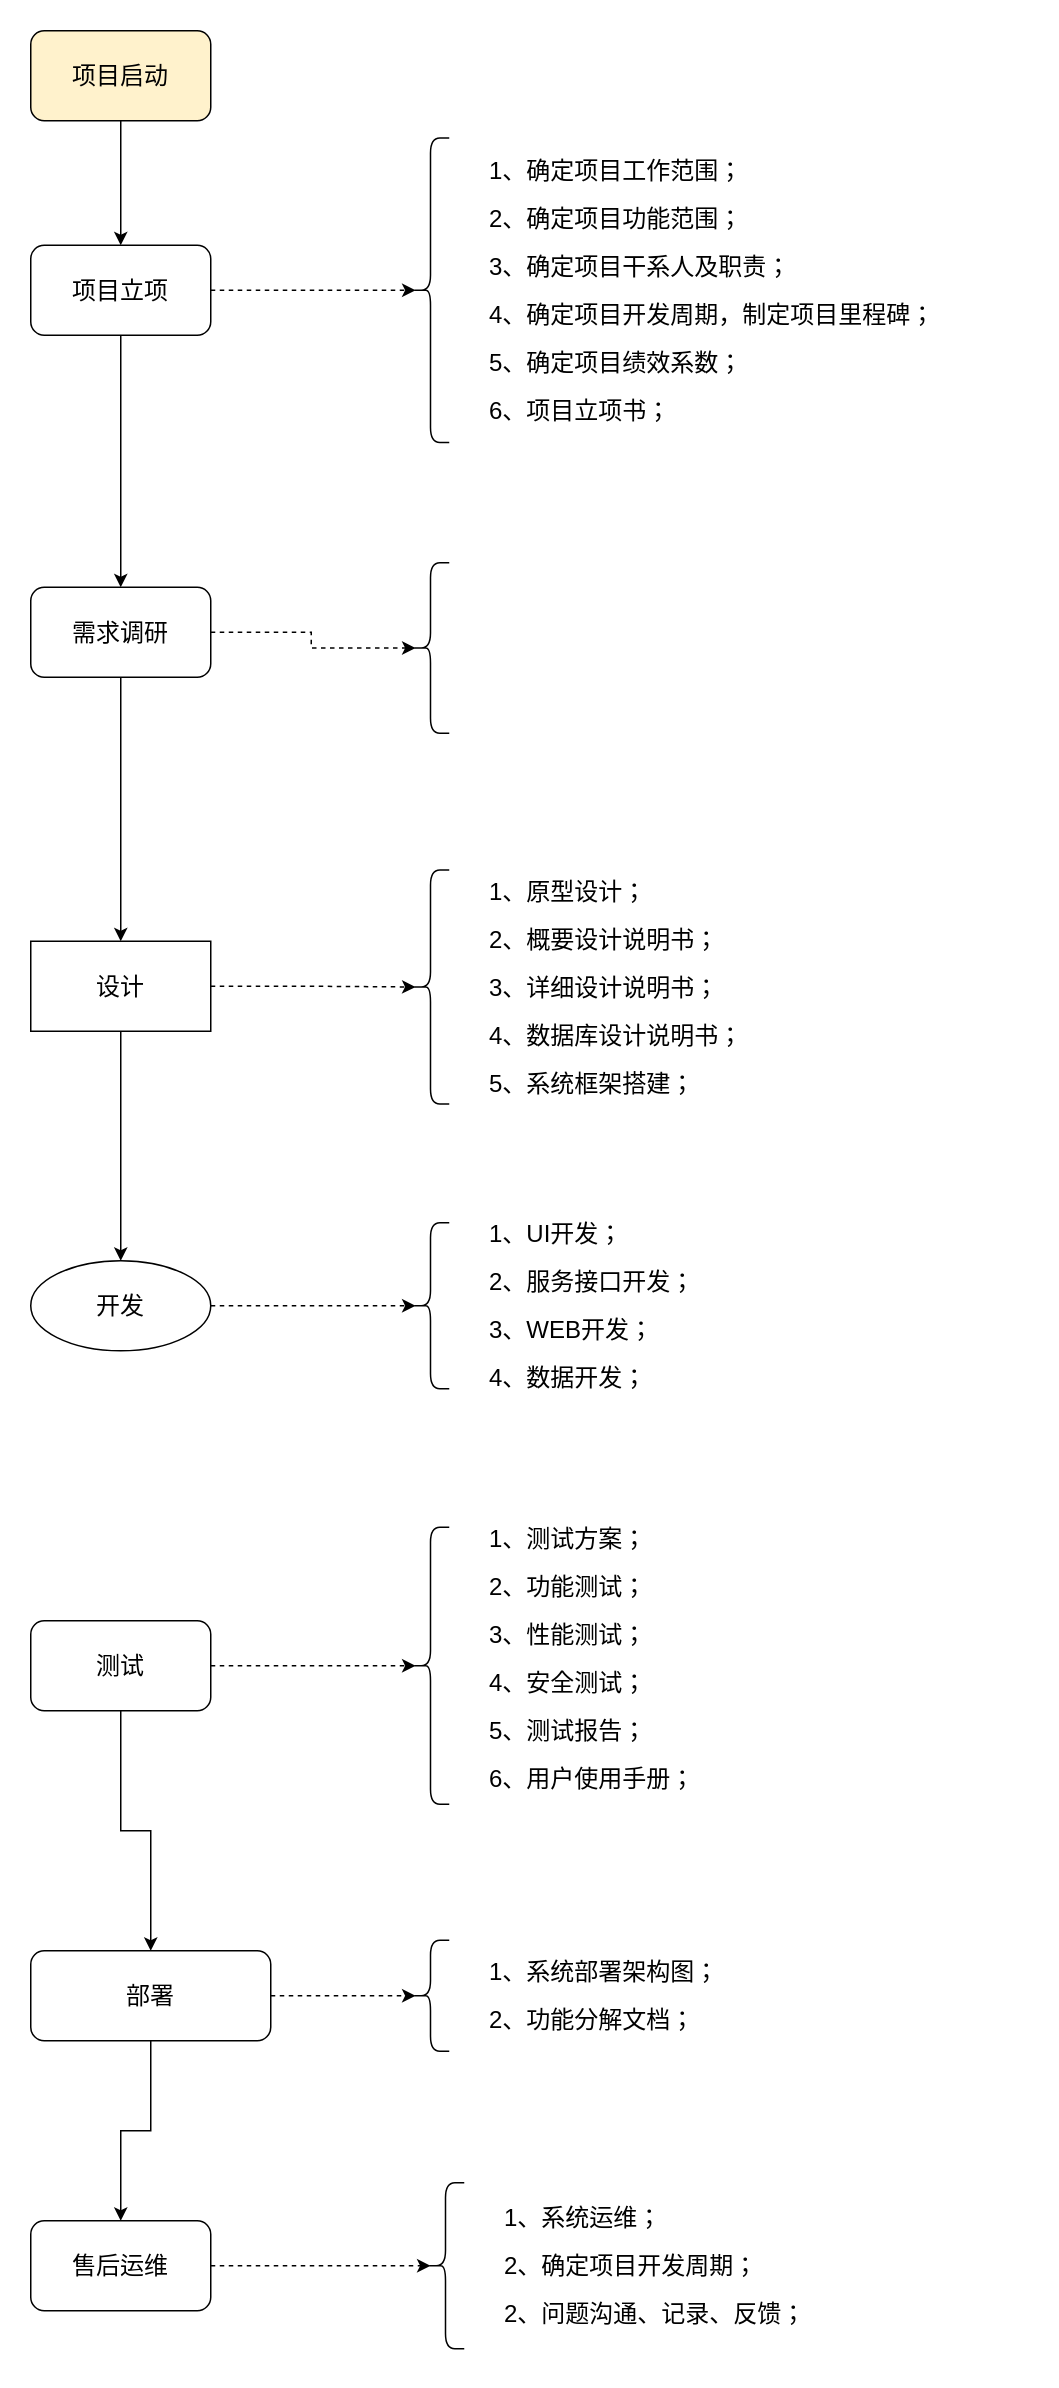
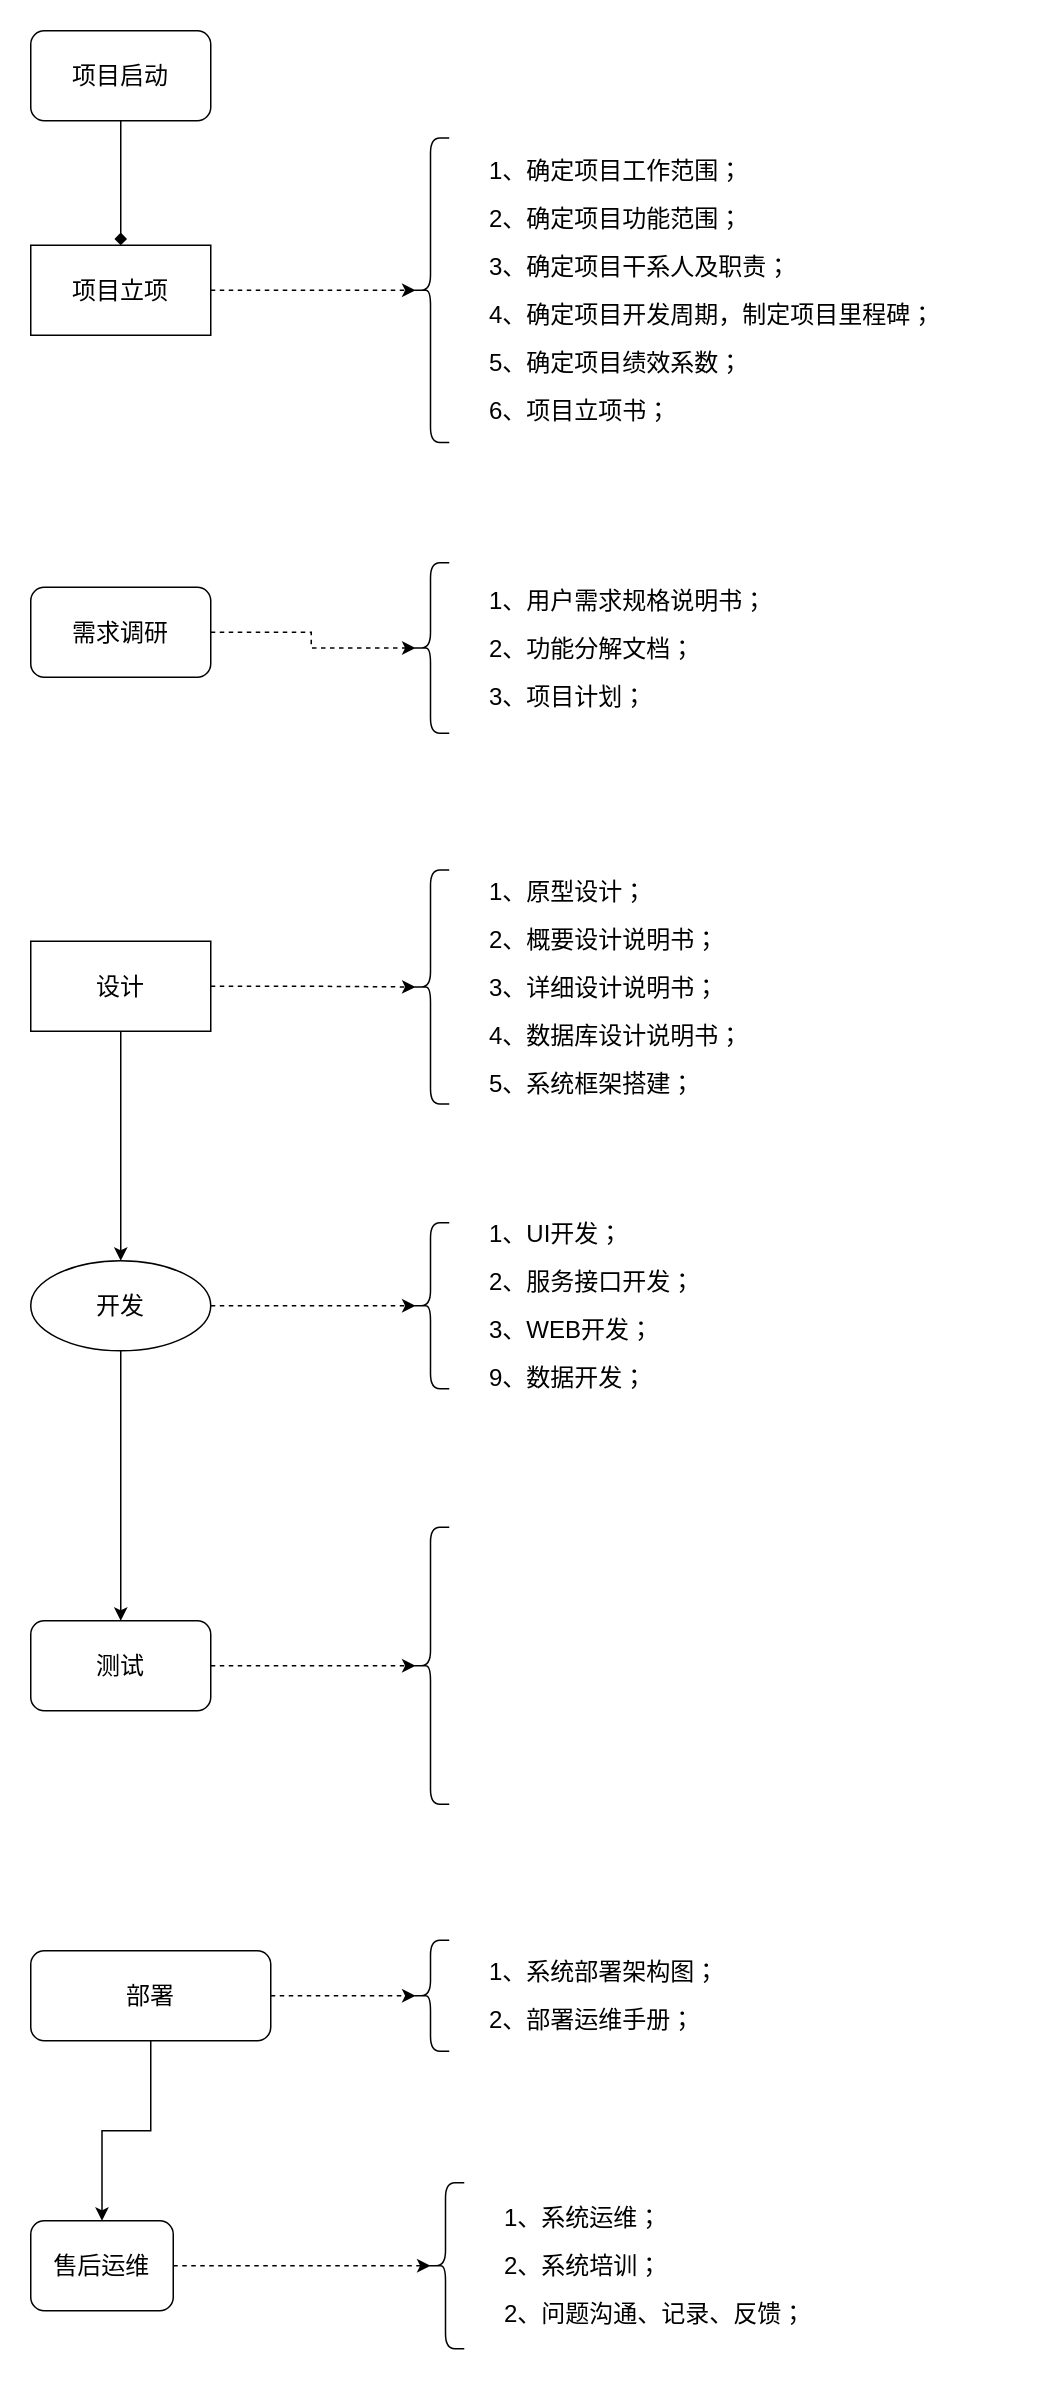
(121, 76) -> (121, 76)
(121, 234) -> (121, 233)
(121, 290) -> (121, 290)
(121, 456) -> none
none -> (749, 648)
(121, 804) -> none
(592, 1306) -> (592, 1306)
none -> (121, 1481)
(749, 1659) -> none
(131, 1831) -> none
(604, 1996) -> (604, 1996)
(121, 2266) -> (102, 2266)
(655, 2266) -> (655, 2266)
